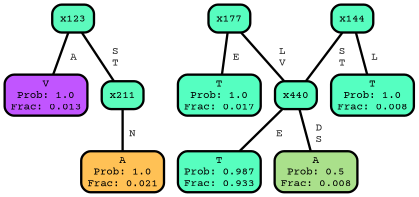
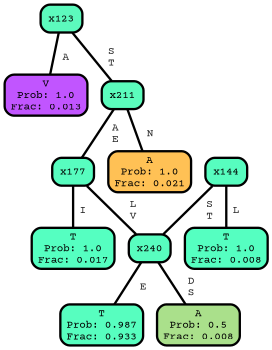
(233, 57) -> (80, 210)
(296, 95) -> (150, 248)
none -> (98, 134)
